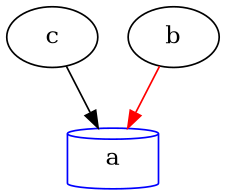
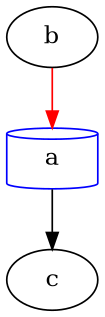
(78, 89) -> (52, 211)
